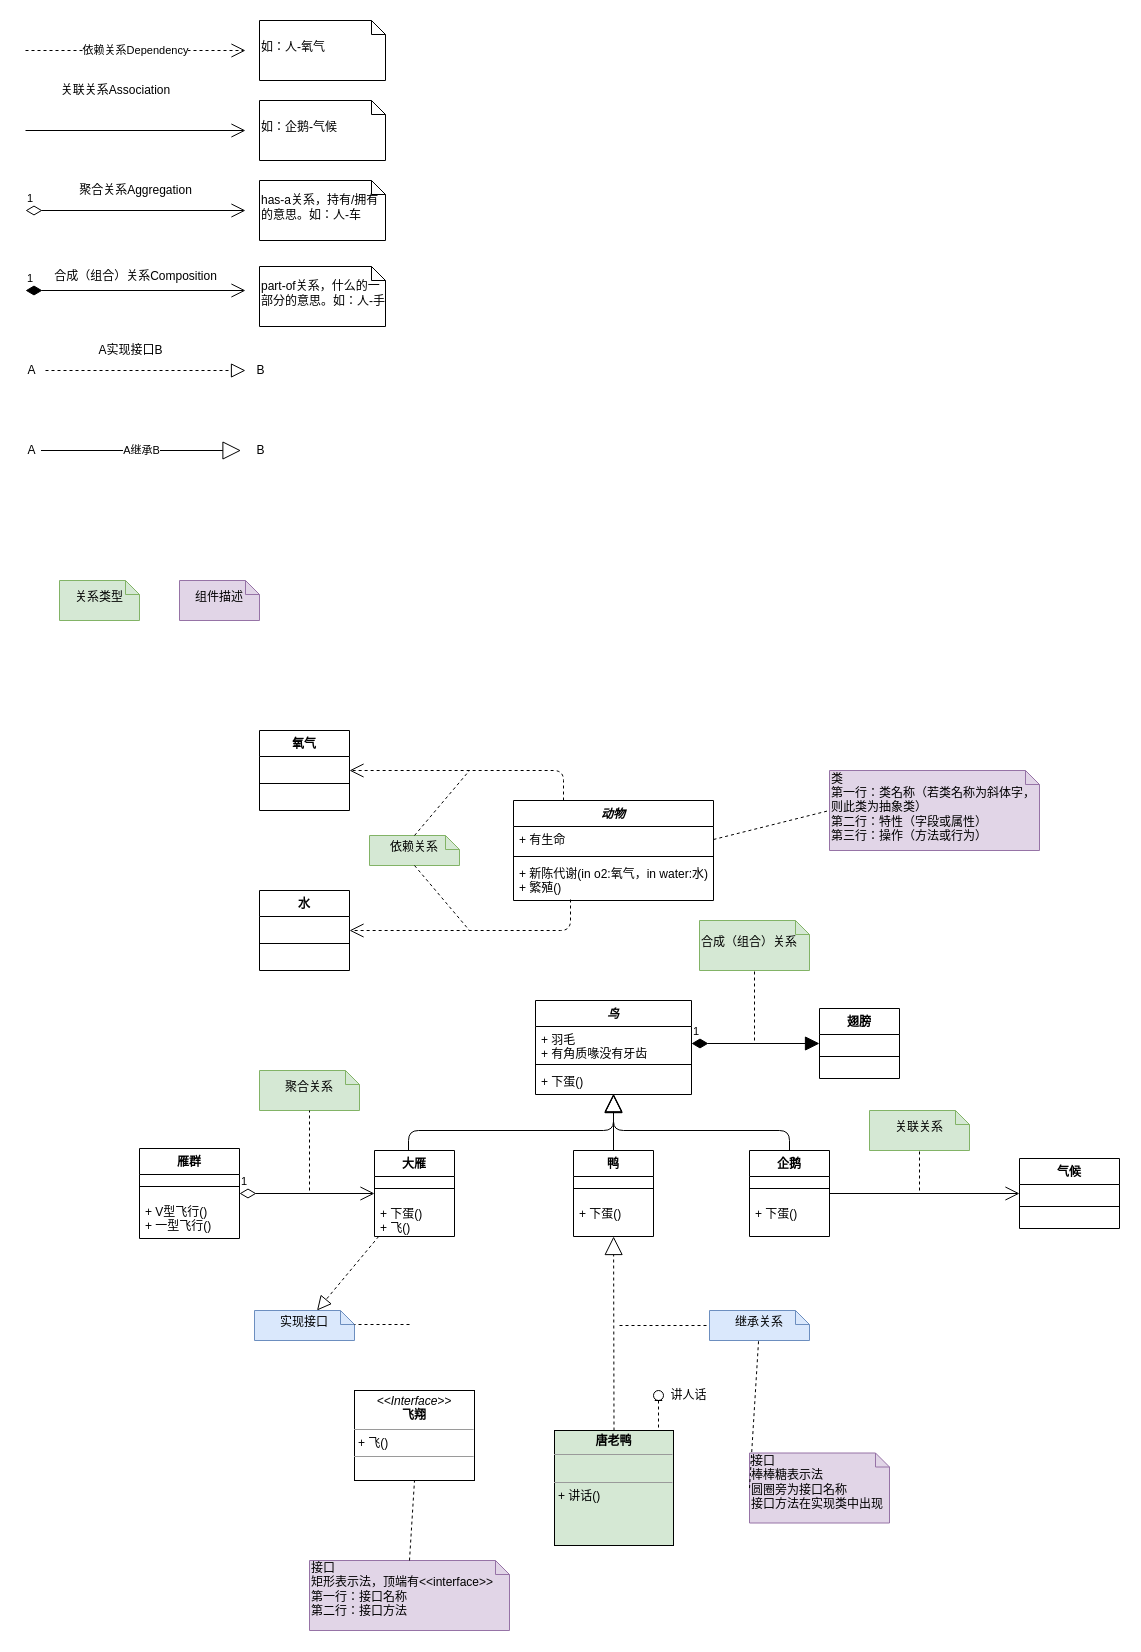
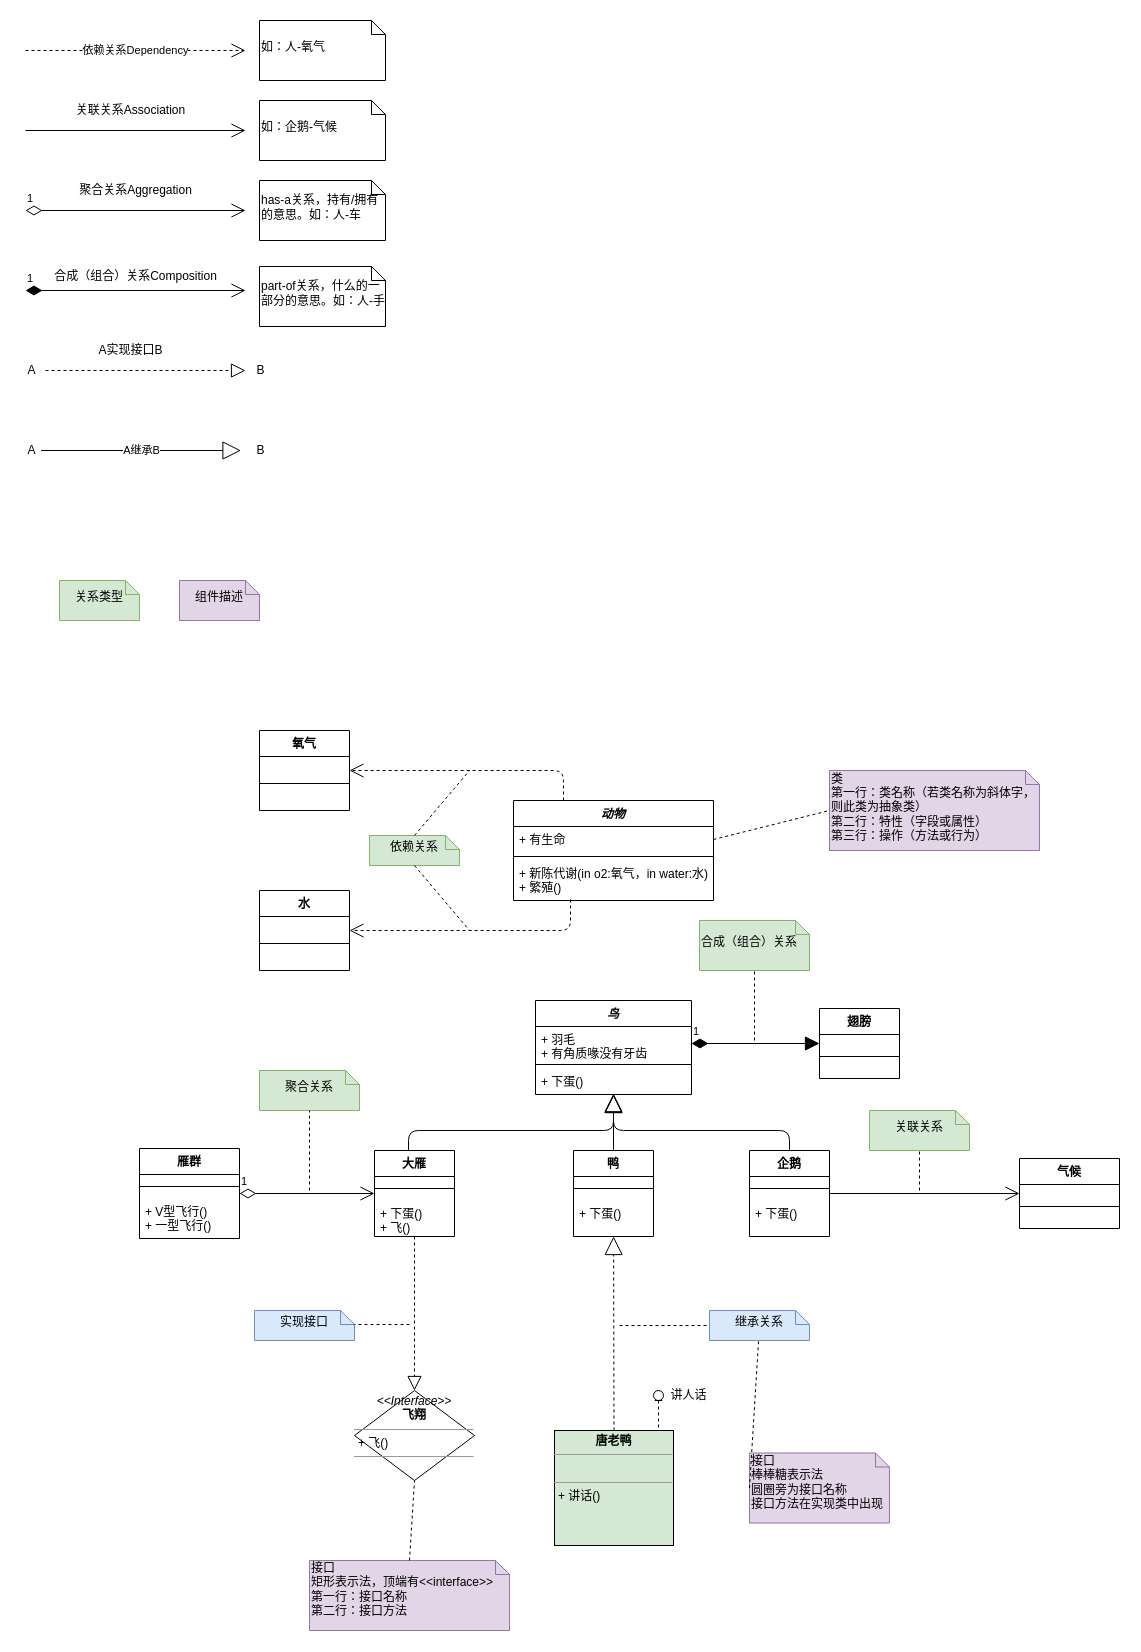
(116, 91) -> (131, 111)
(352, 1269) -> (415, 1307)
(415, 1436) -> (415, 1436)
